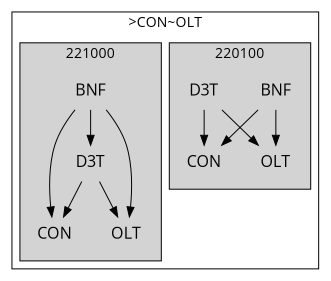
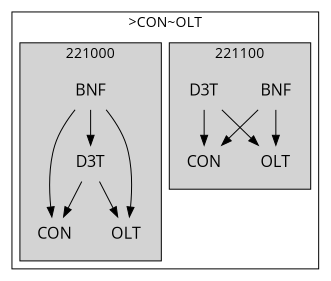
(240, 54) -> (240, 54)
